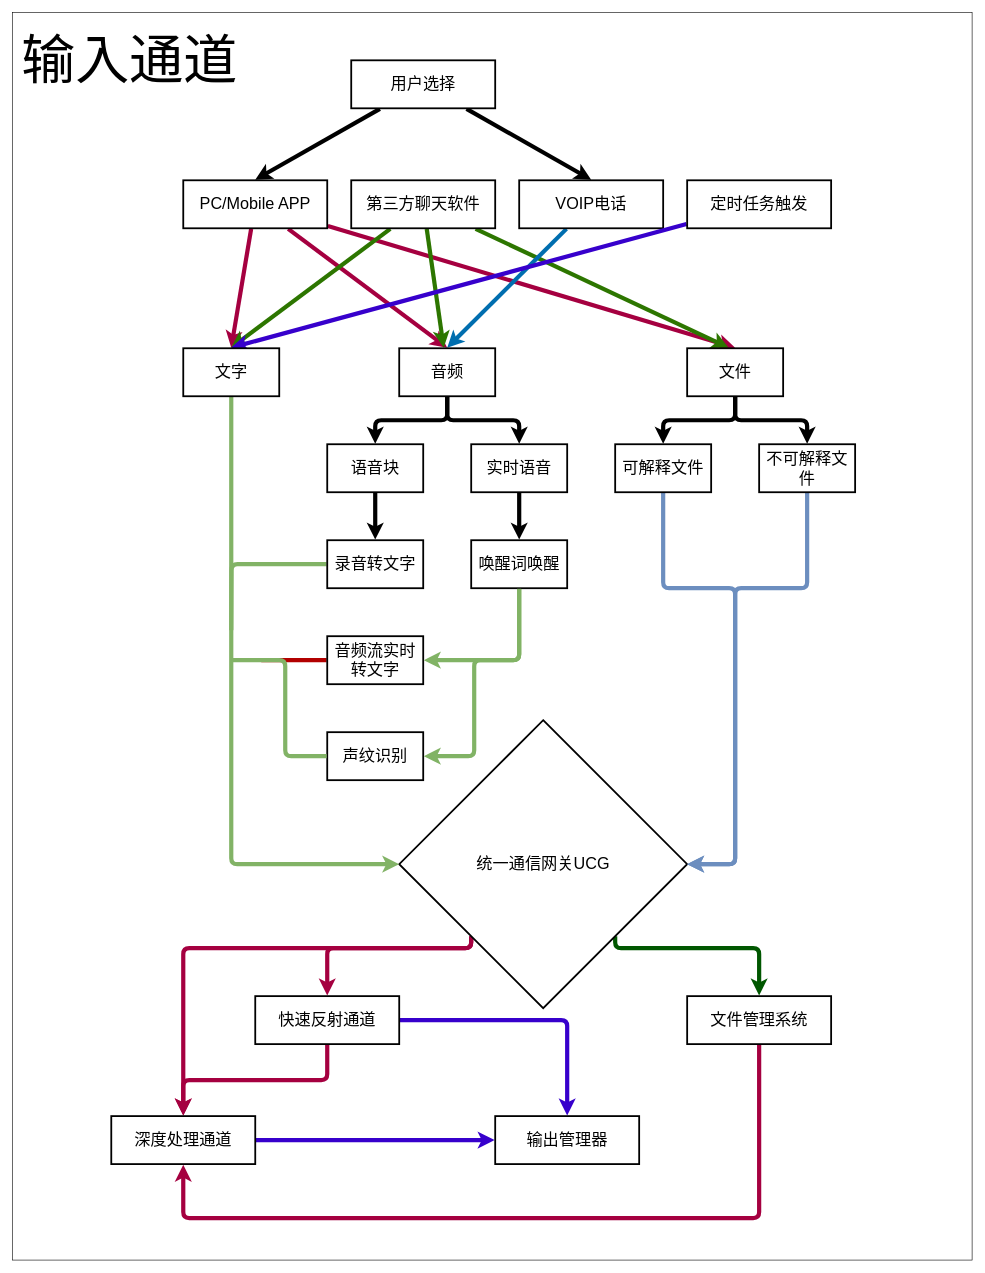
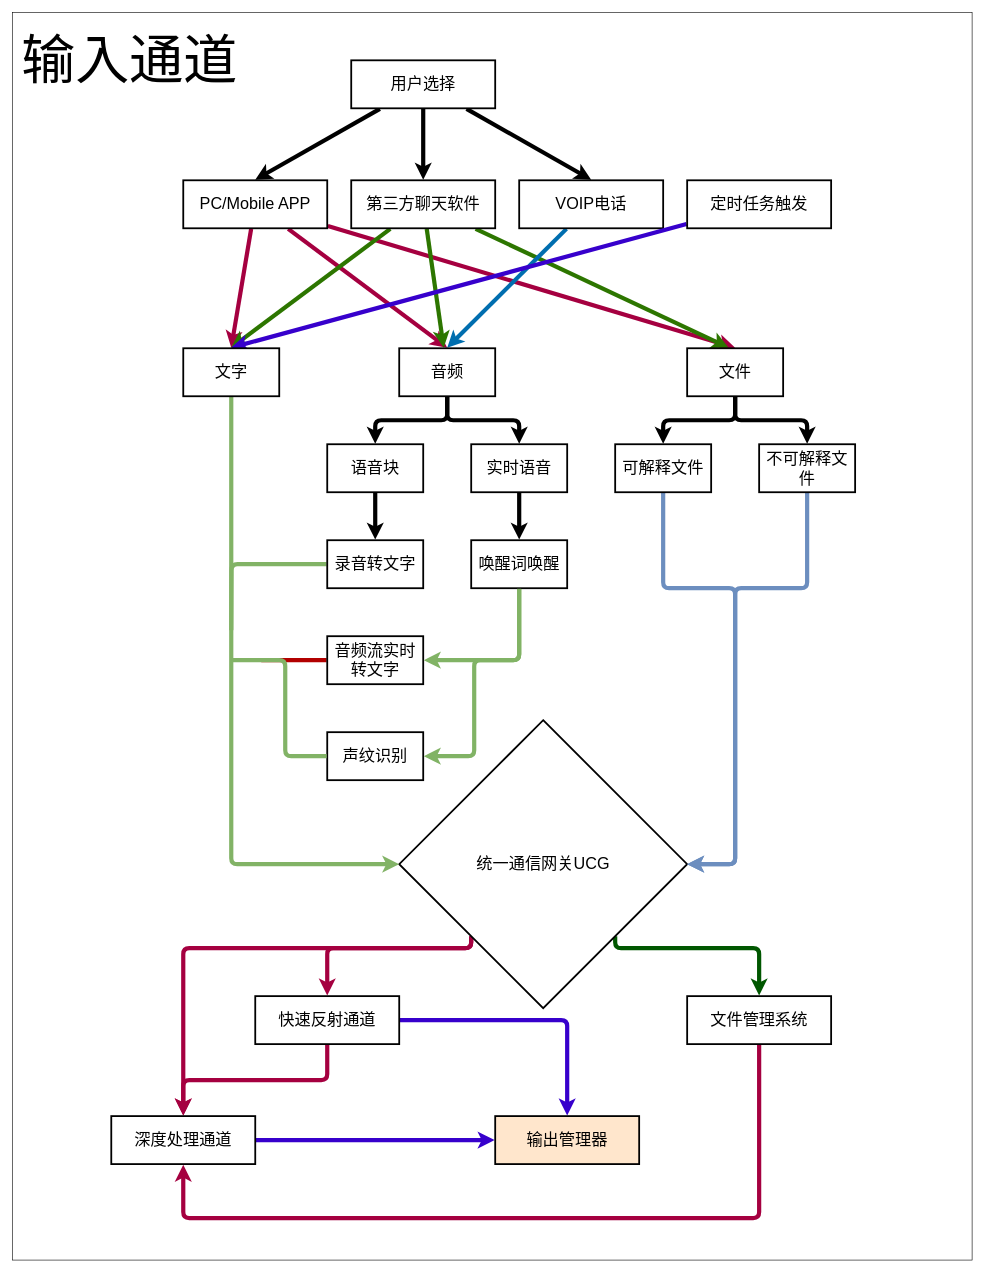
none -> (423, 139)
(567, 1140) -> (567, 1140)
